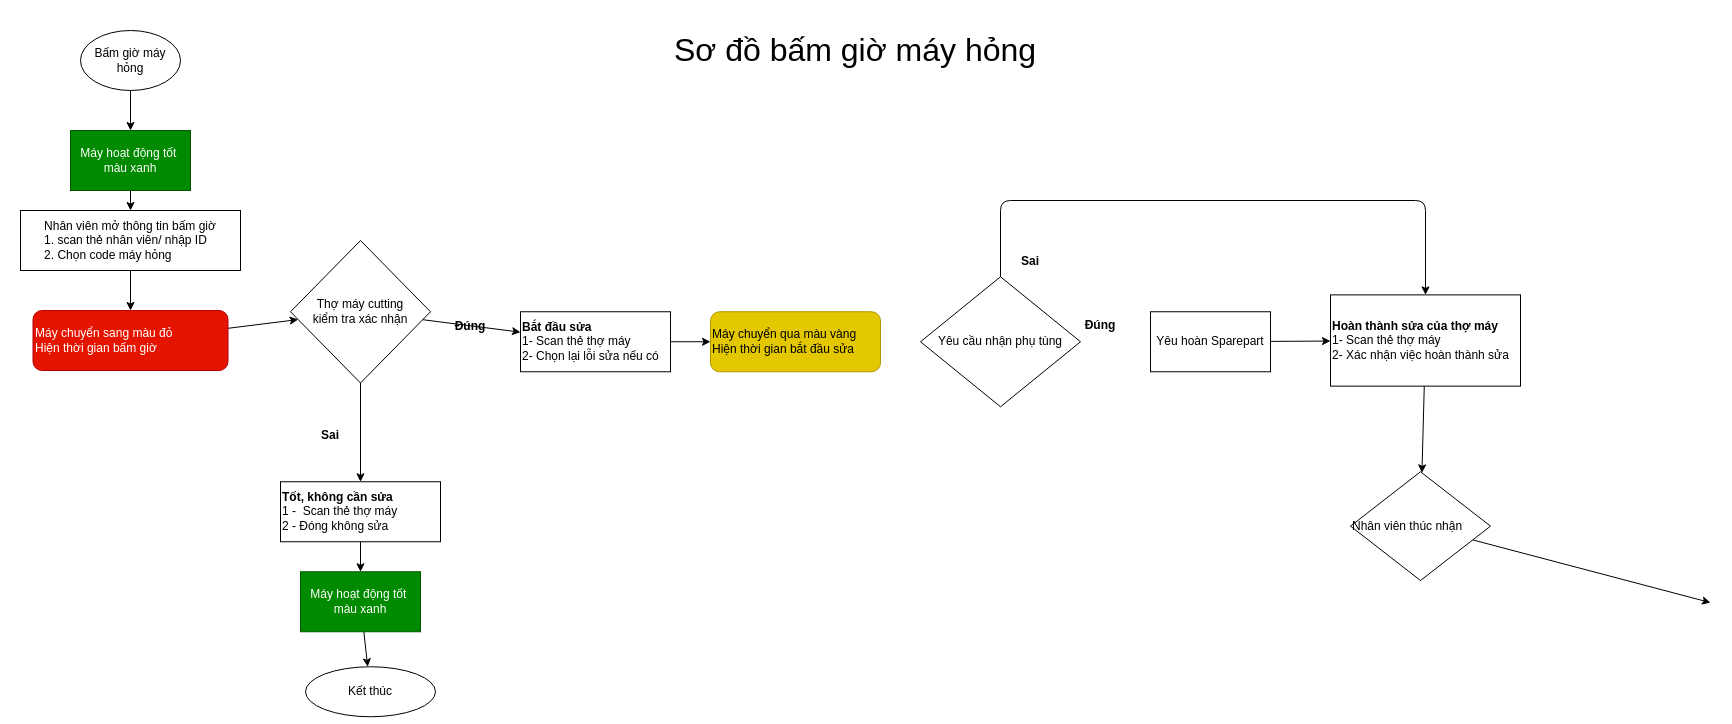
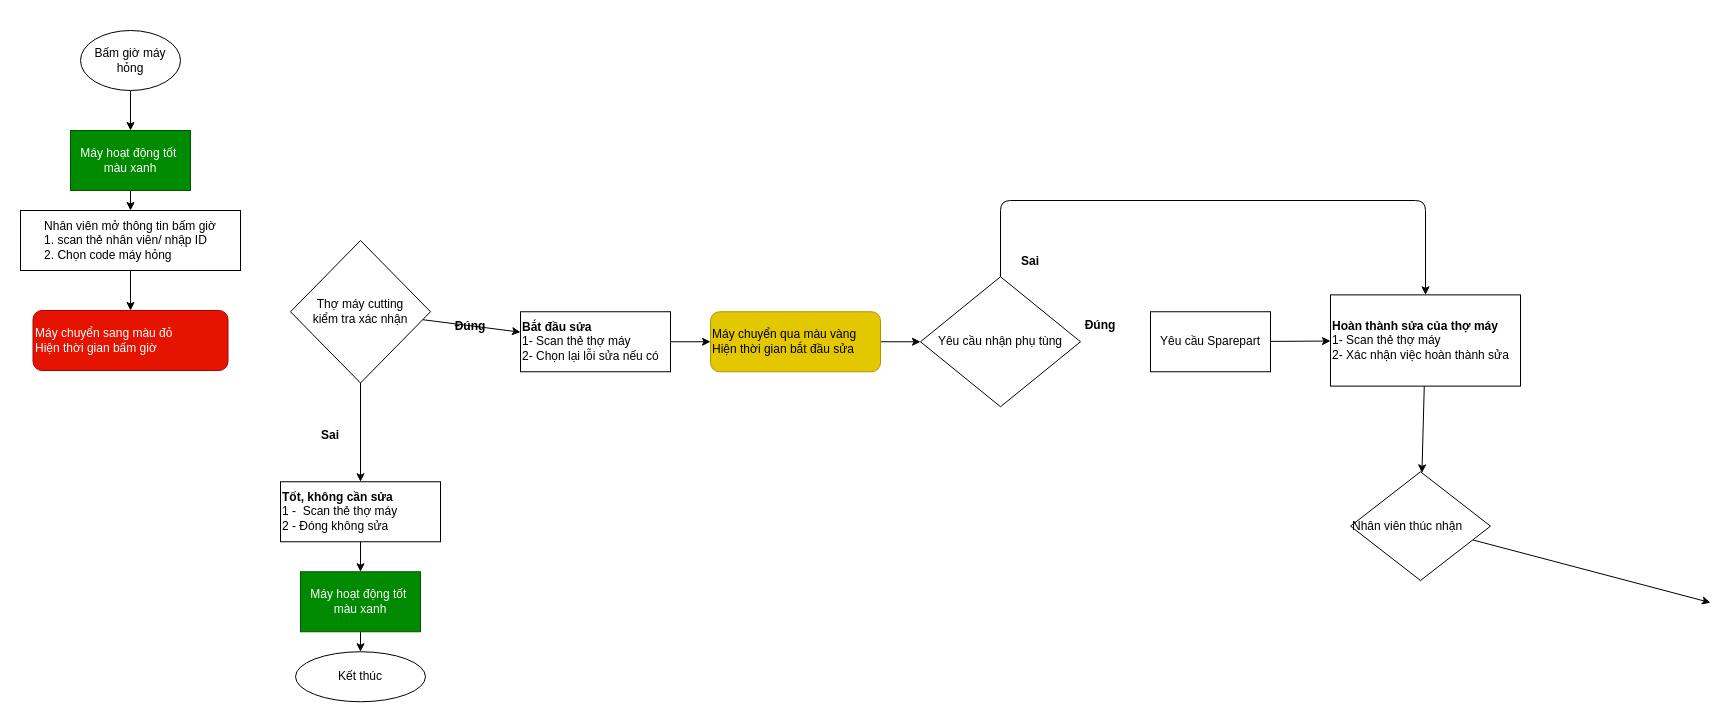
(856, 51) -> none
(260, 324) -> none
none -> (897, 342)
(1211, 342) -> (1211, 342)
(371, 692) -> (361, 677)
